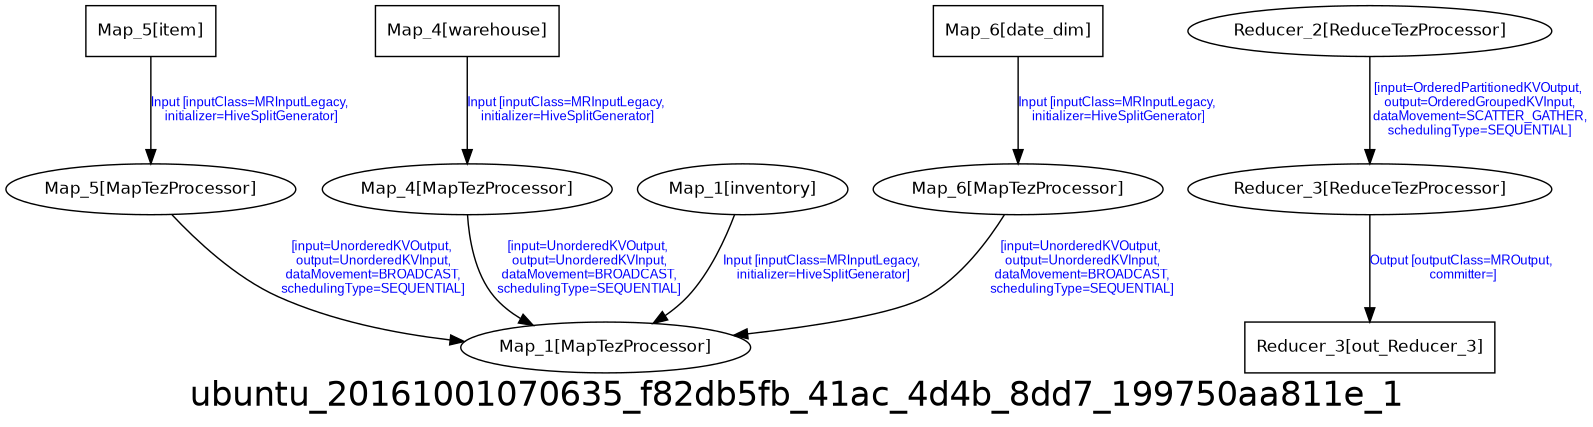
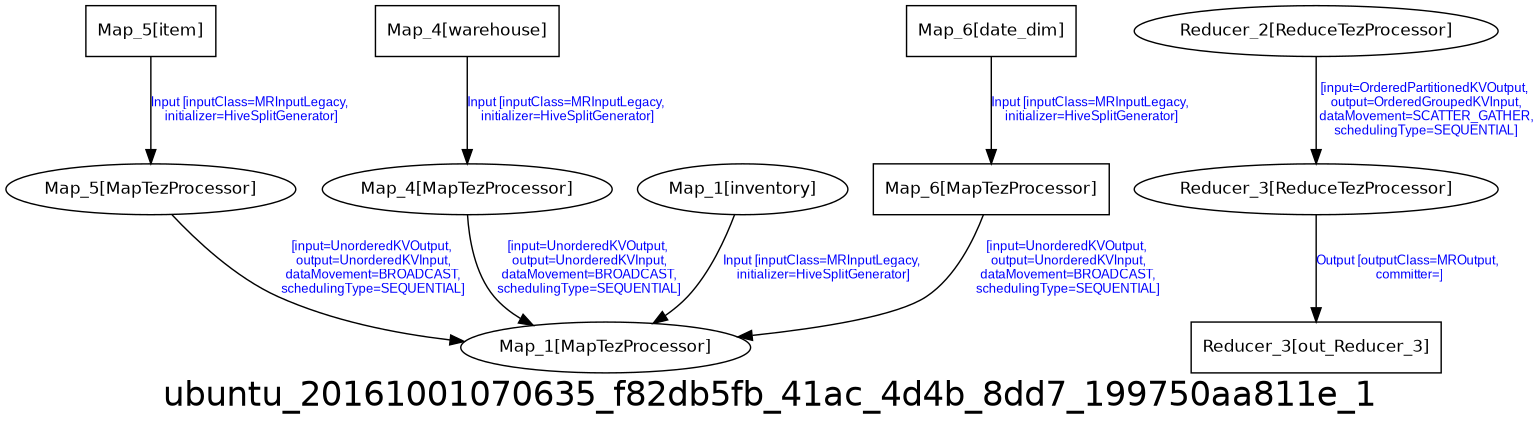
(1018, 189) -> (991, 189)
